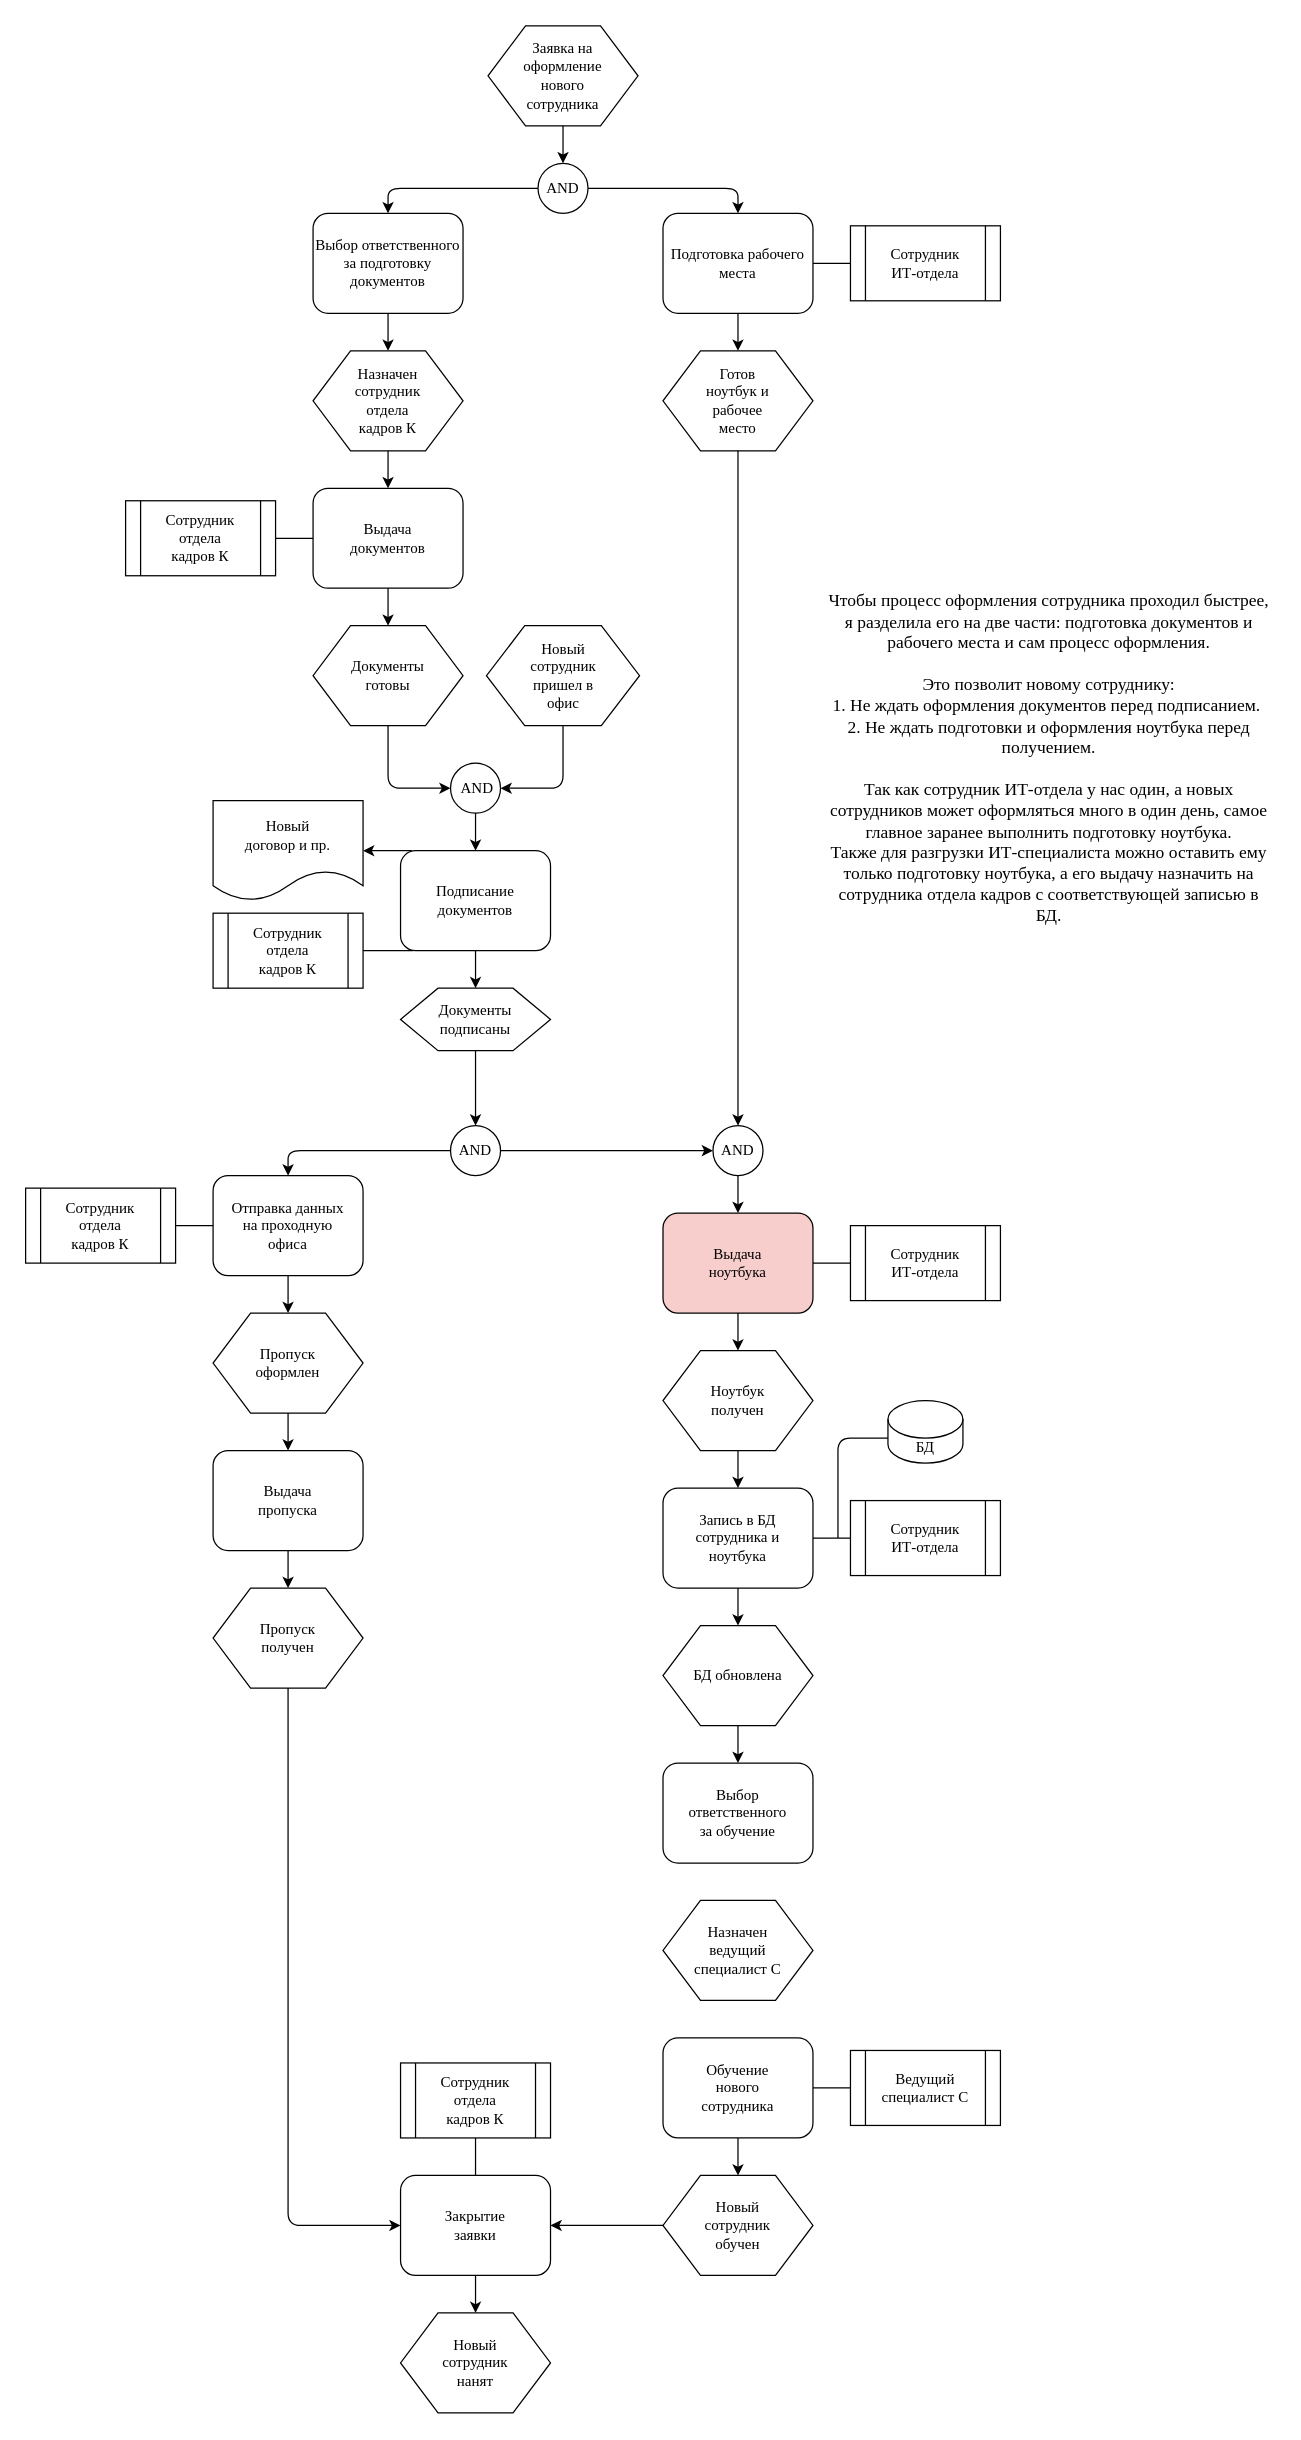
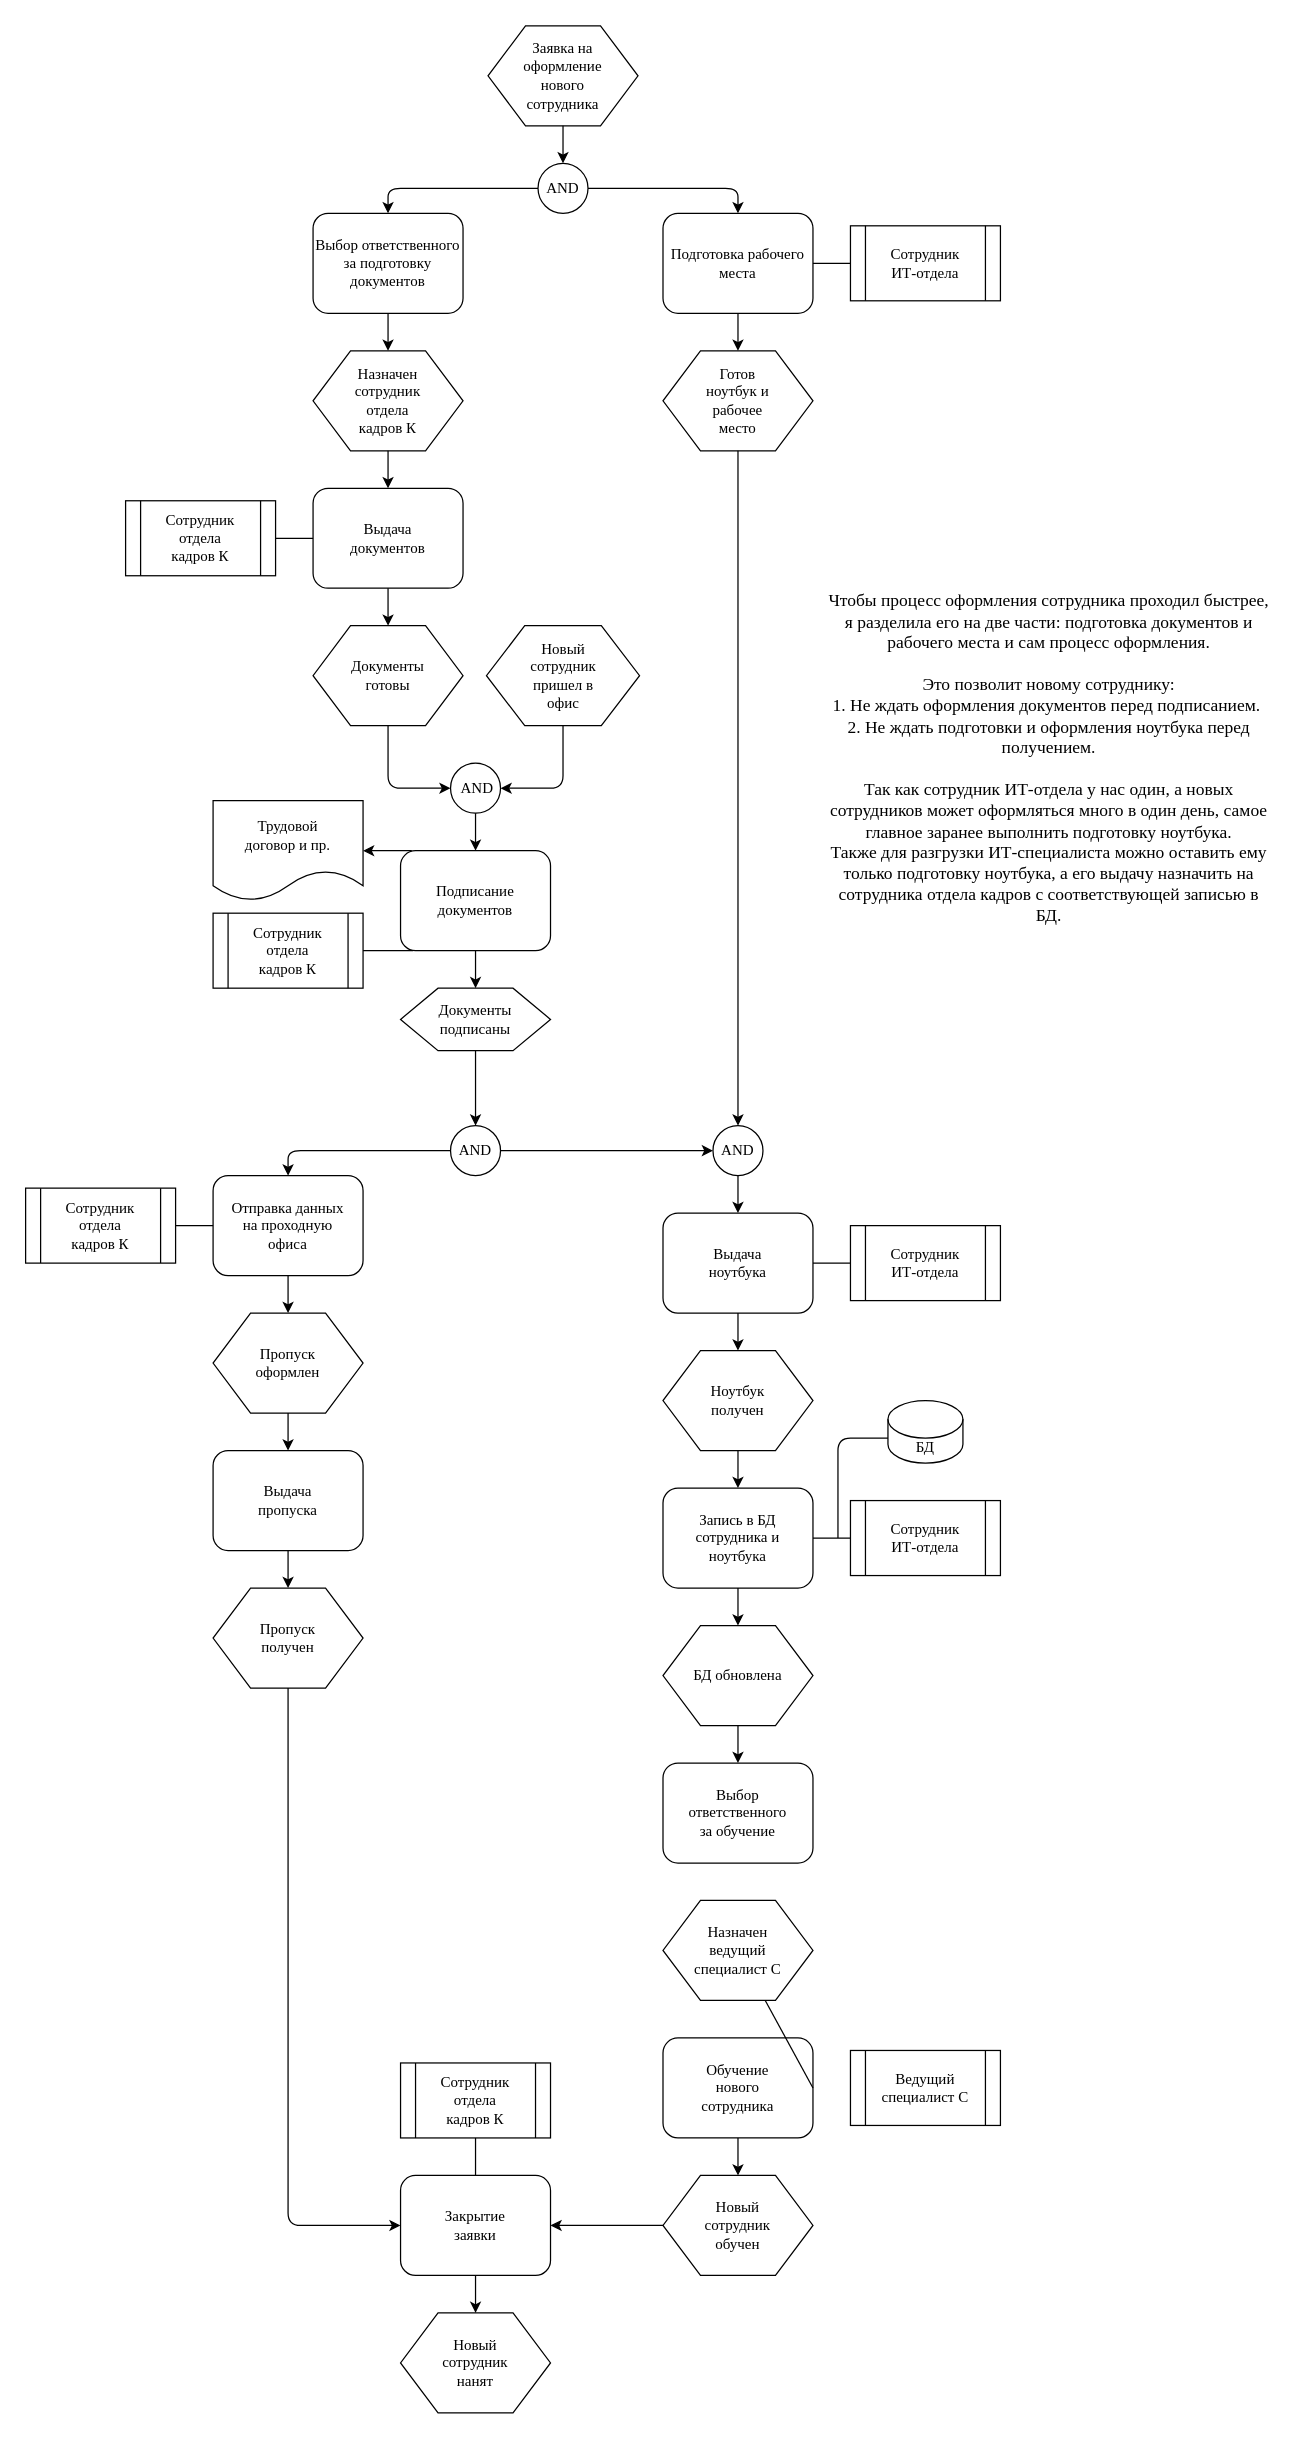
(288, 836) -> (288, 836)
(738, 1263) -> (738, 1263)
(831, 2088) -> (790, 2045)
